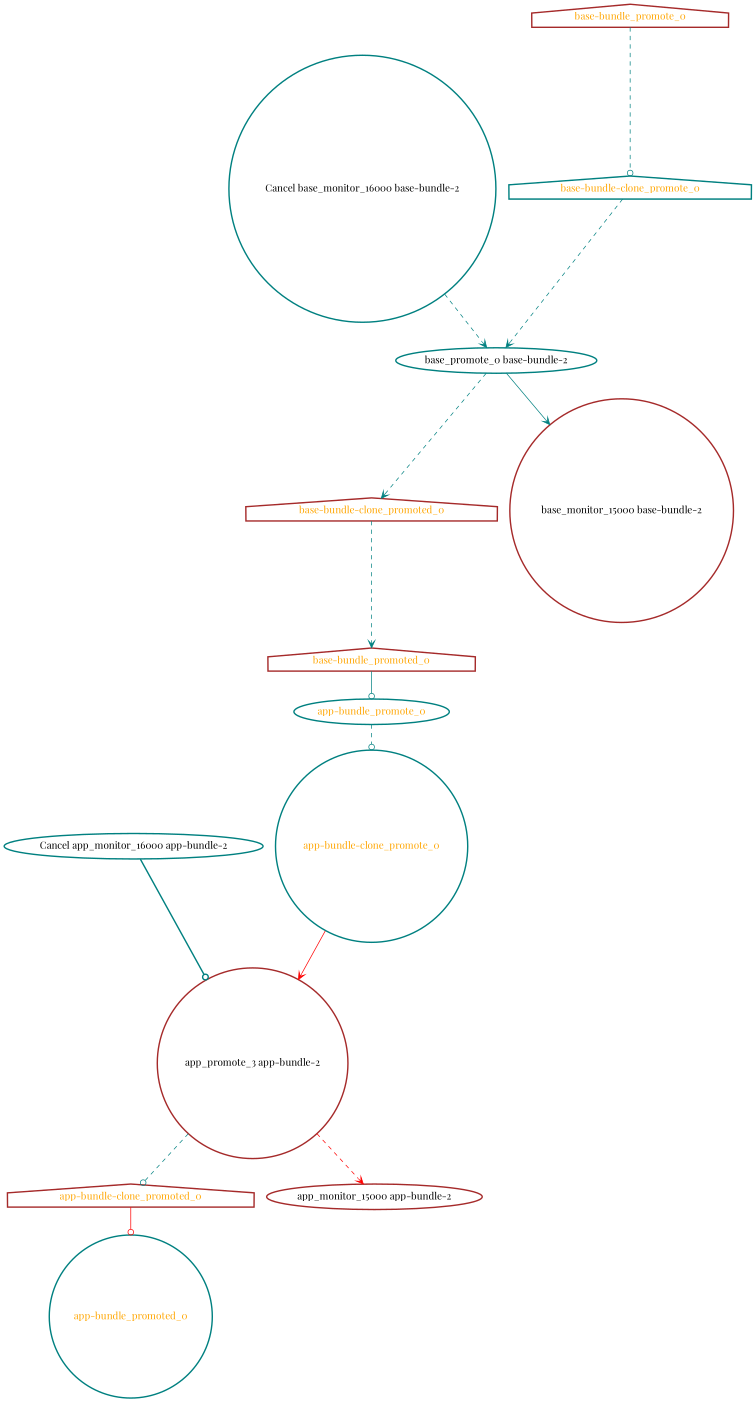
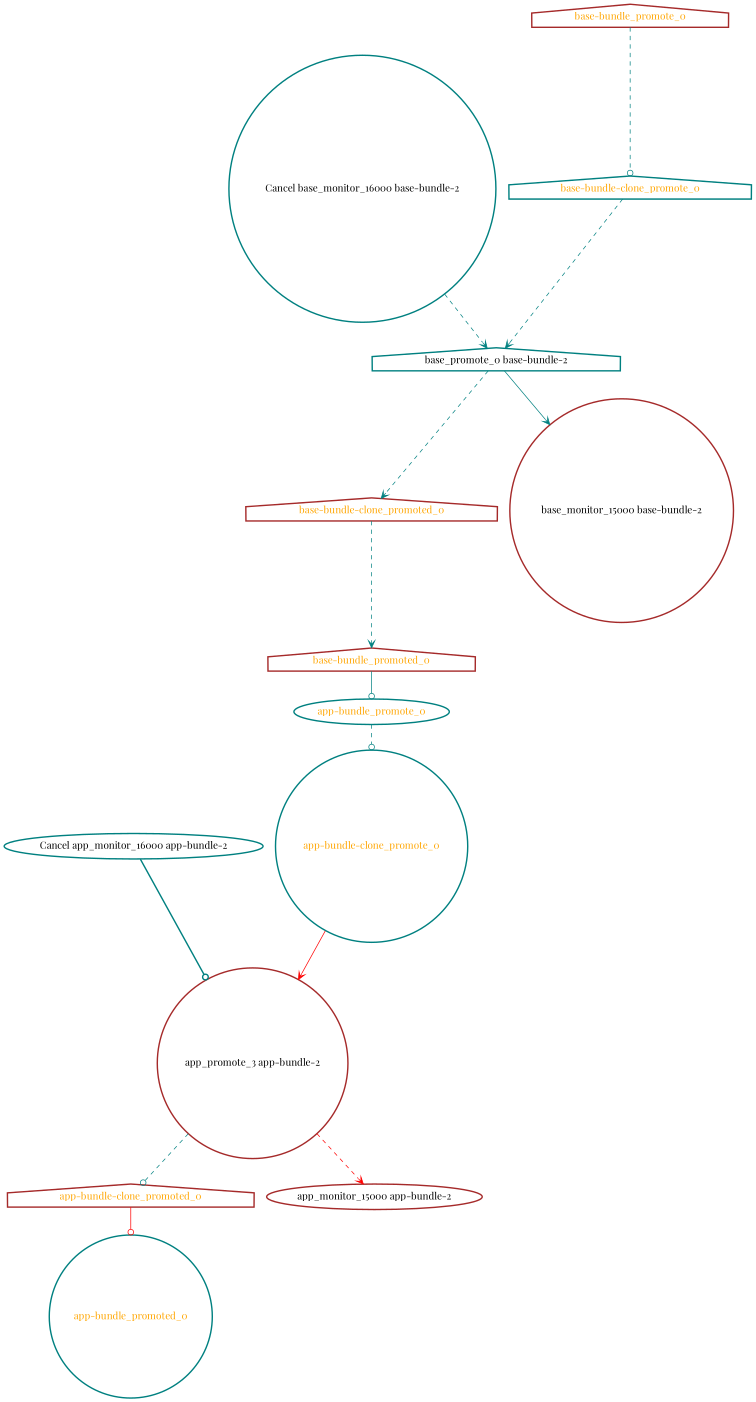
(496, 361) -> (496, 361)
